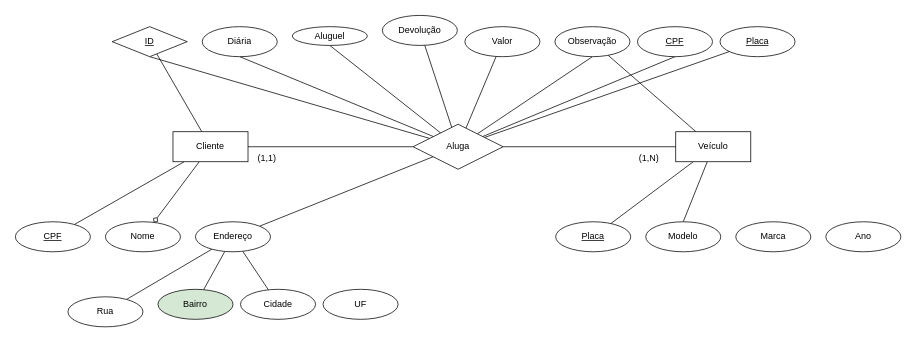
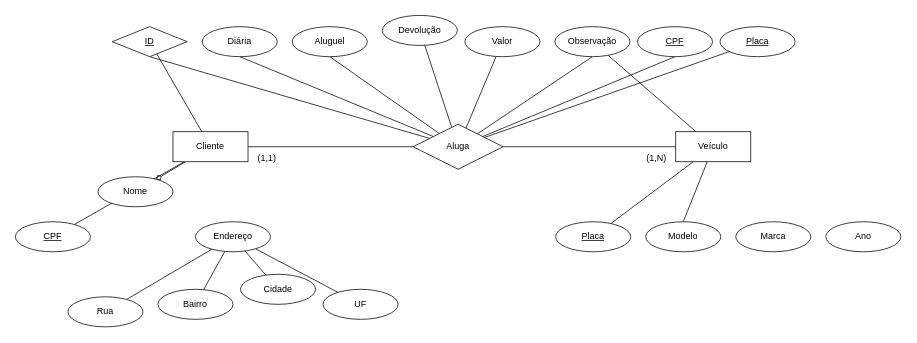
(330, 36) -> (330, 42)
(648, 158) -> (656, 158)
(346, 191) -> (296, 270)
(143, 237) -> (135, 192)
(195, 304) -> (195, 304)
(278, 304) -> (278, 289)
